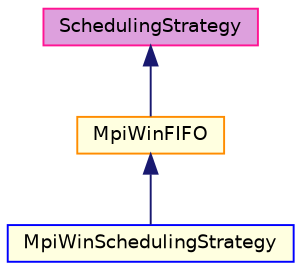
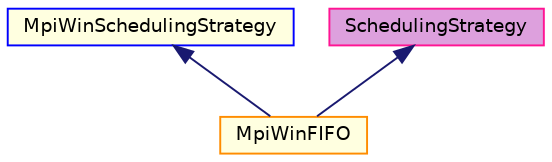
(151, 199) -> (230, 87)
